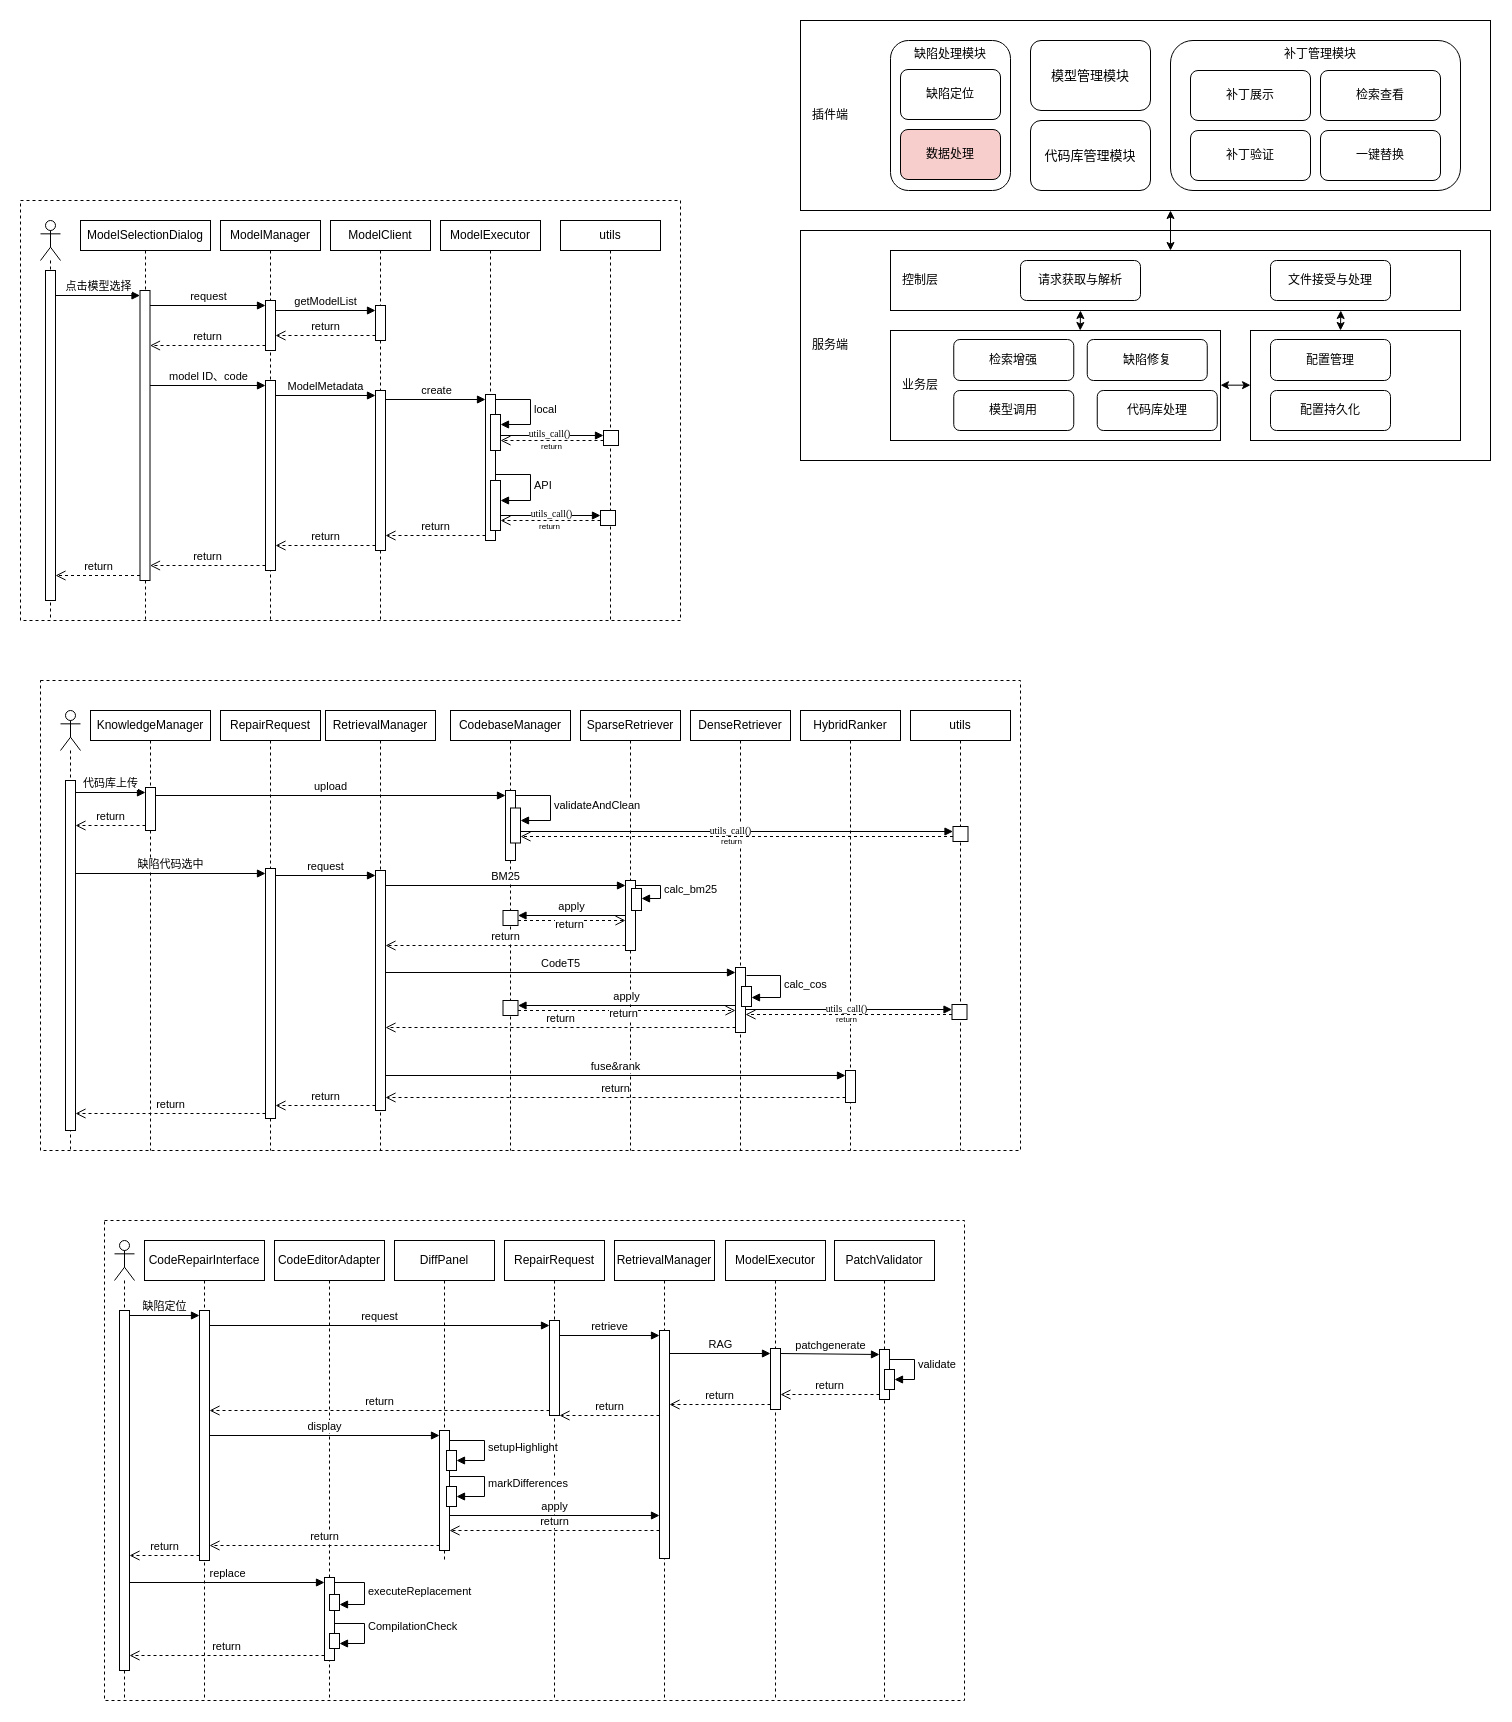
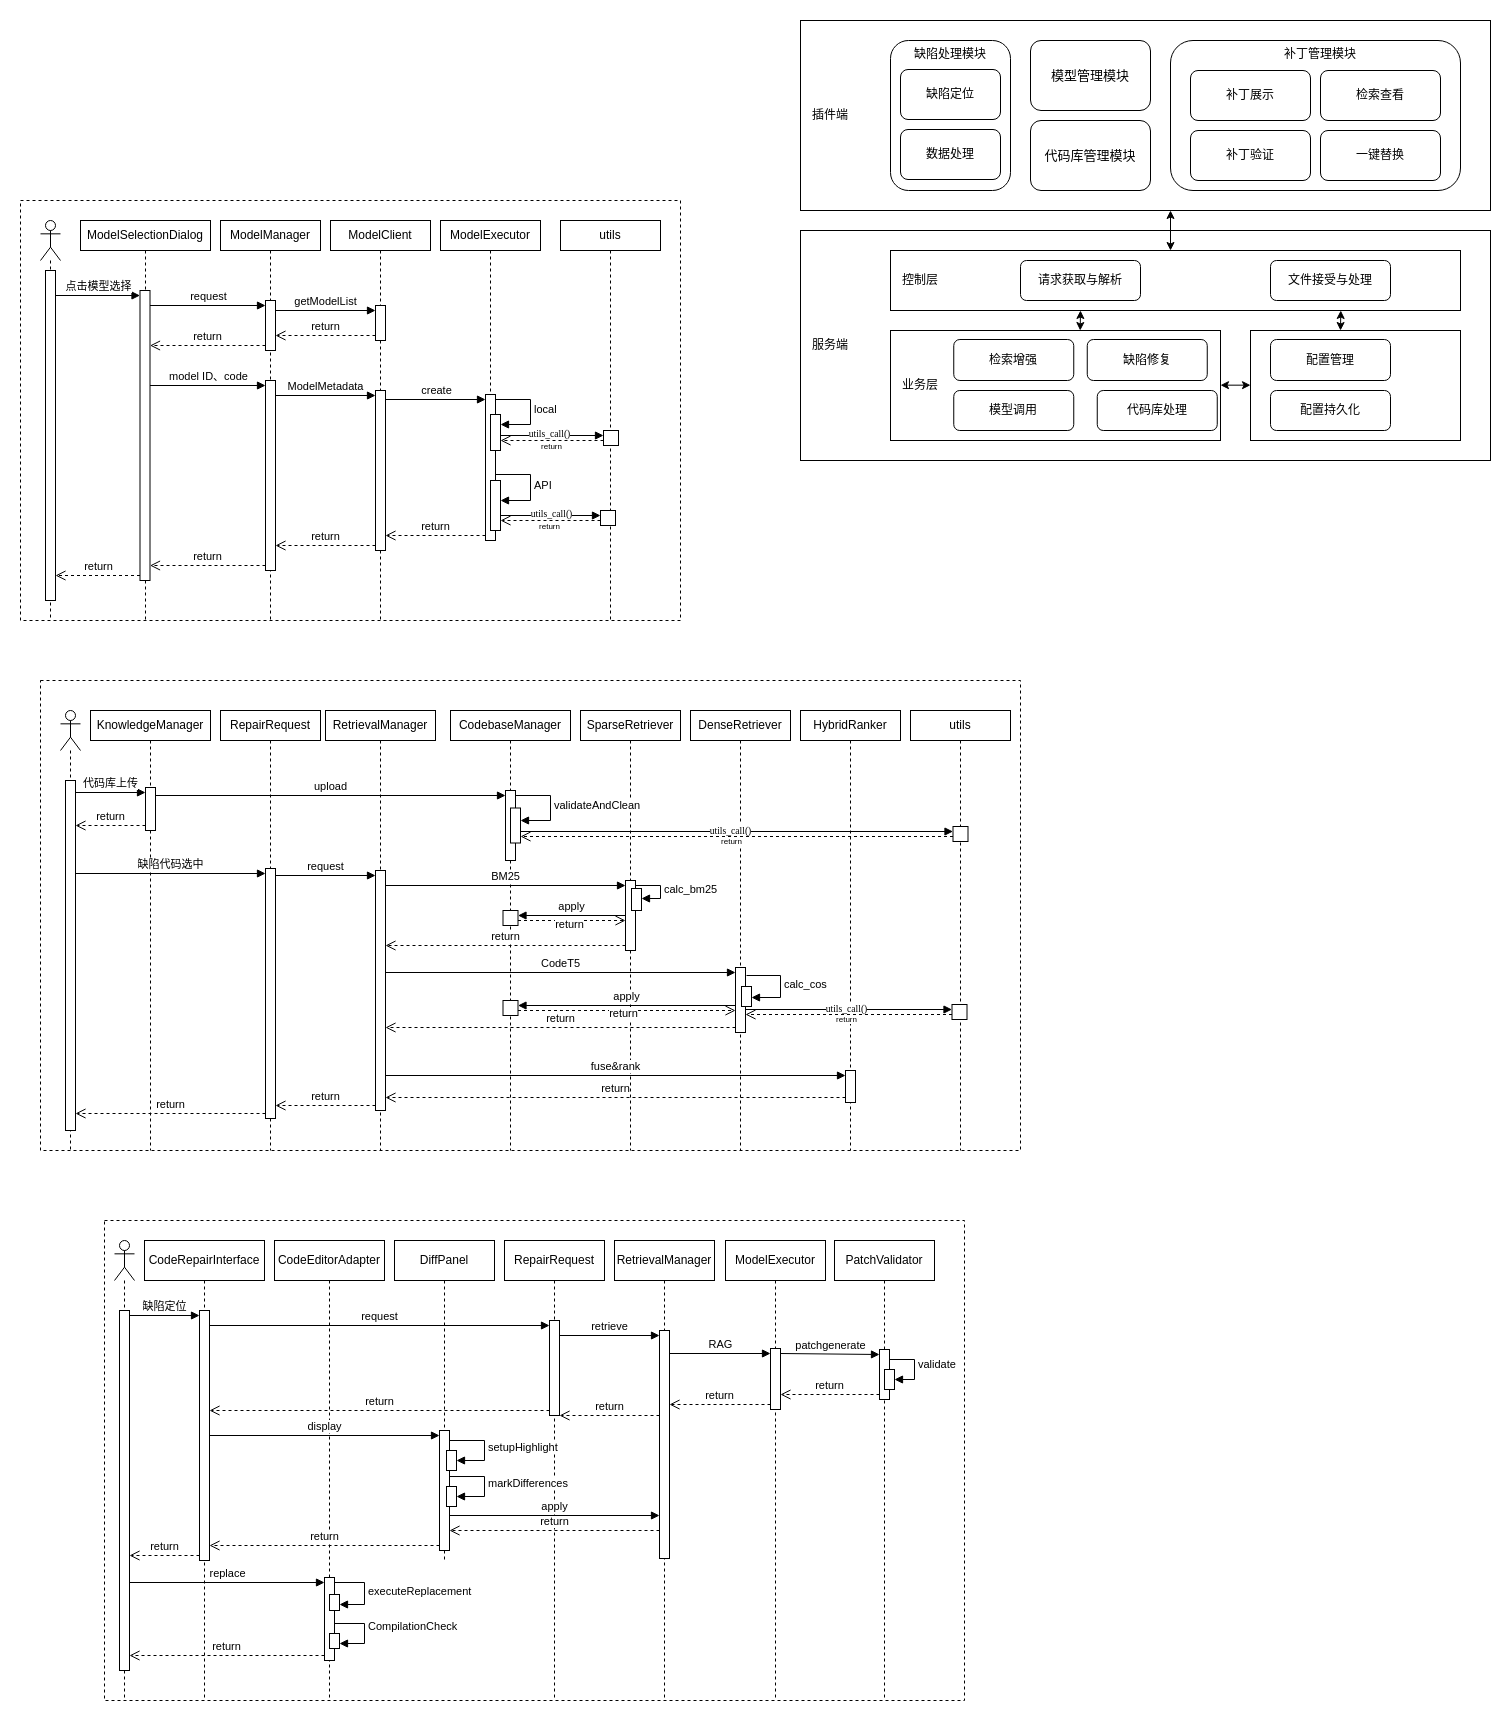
(951, 155) -> (951, 155)
